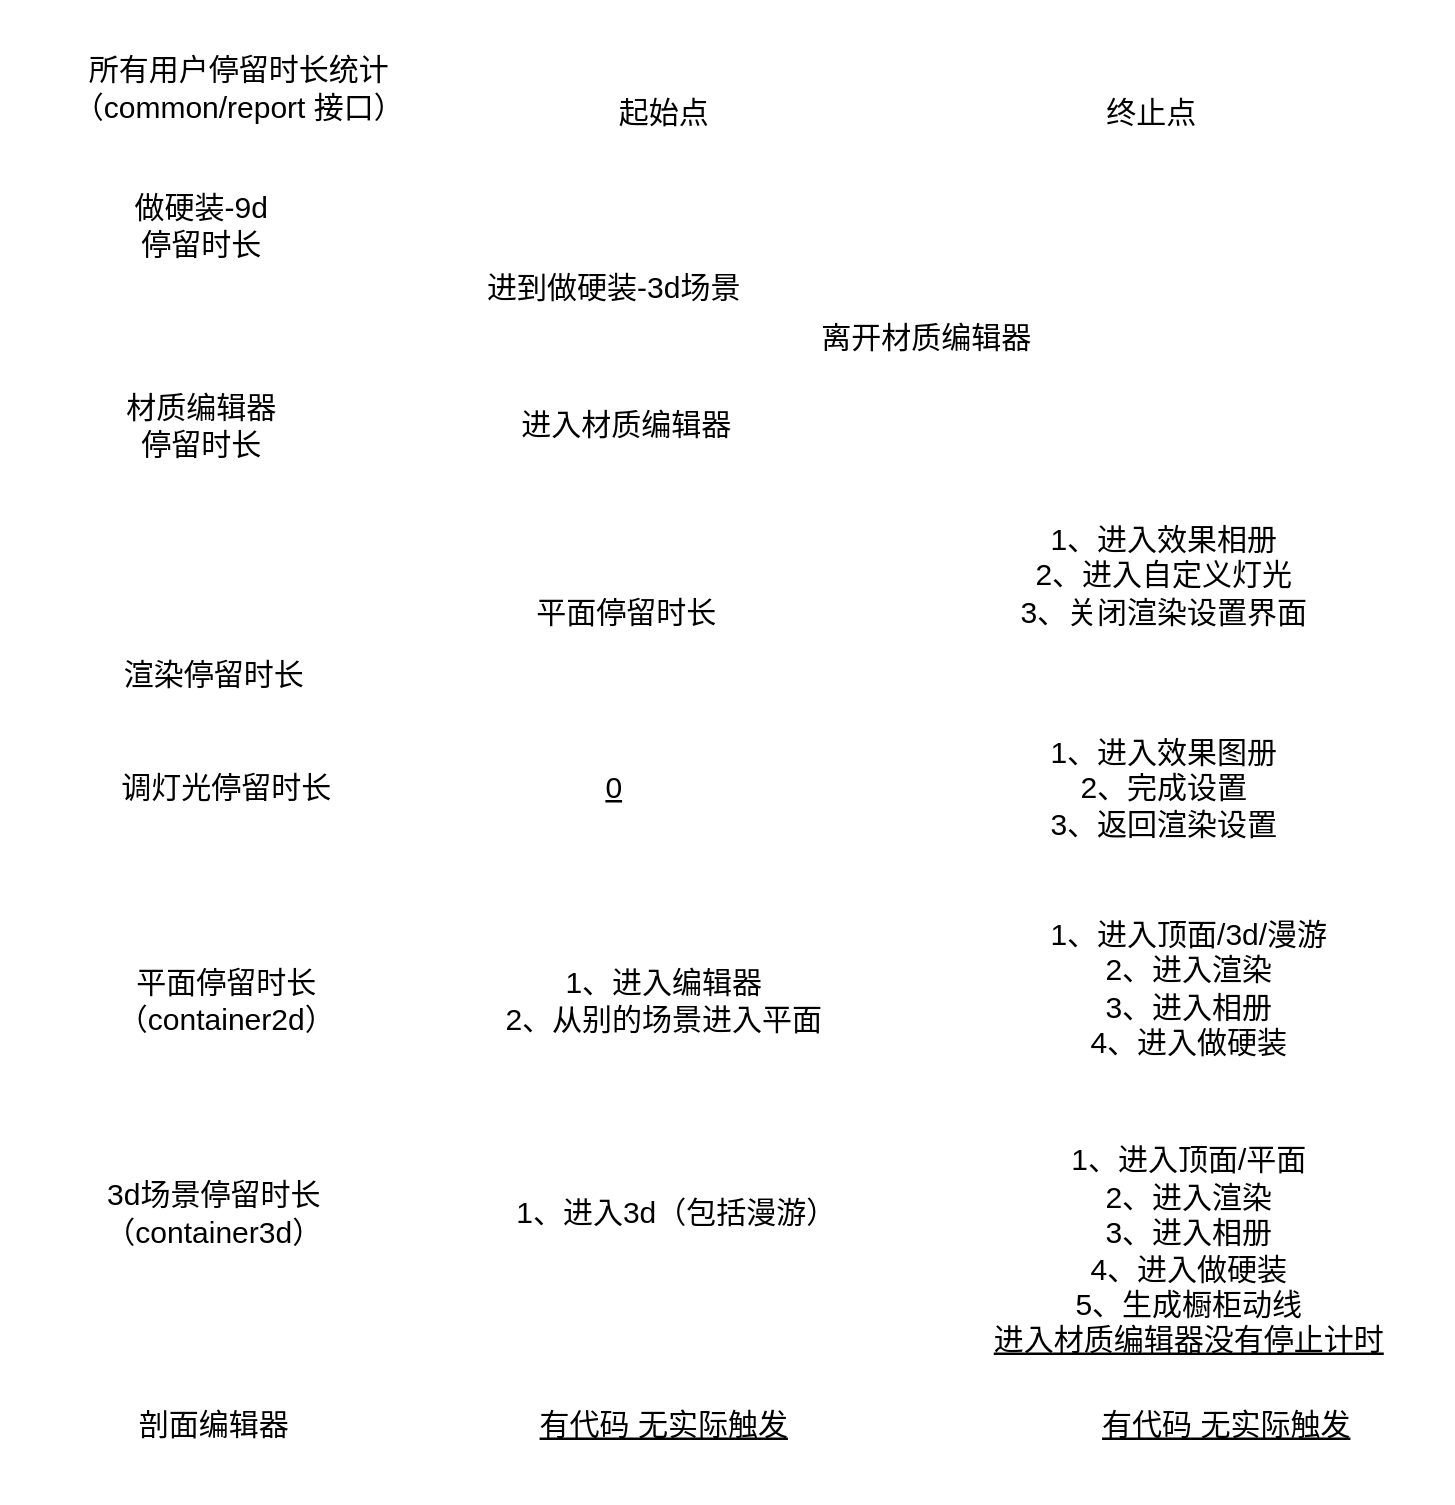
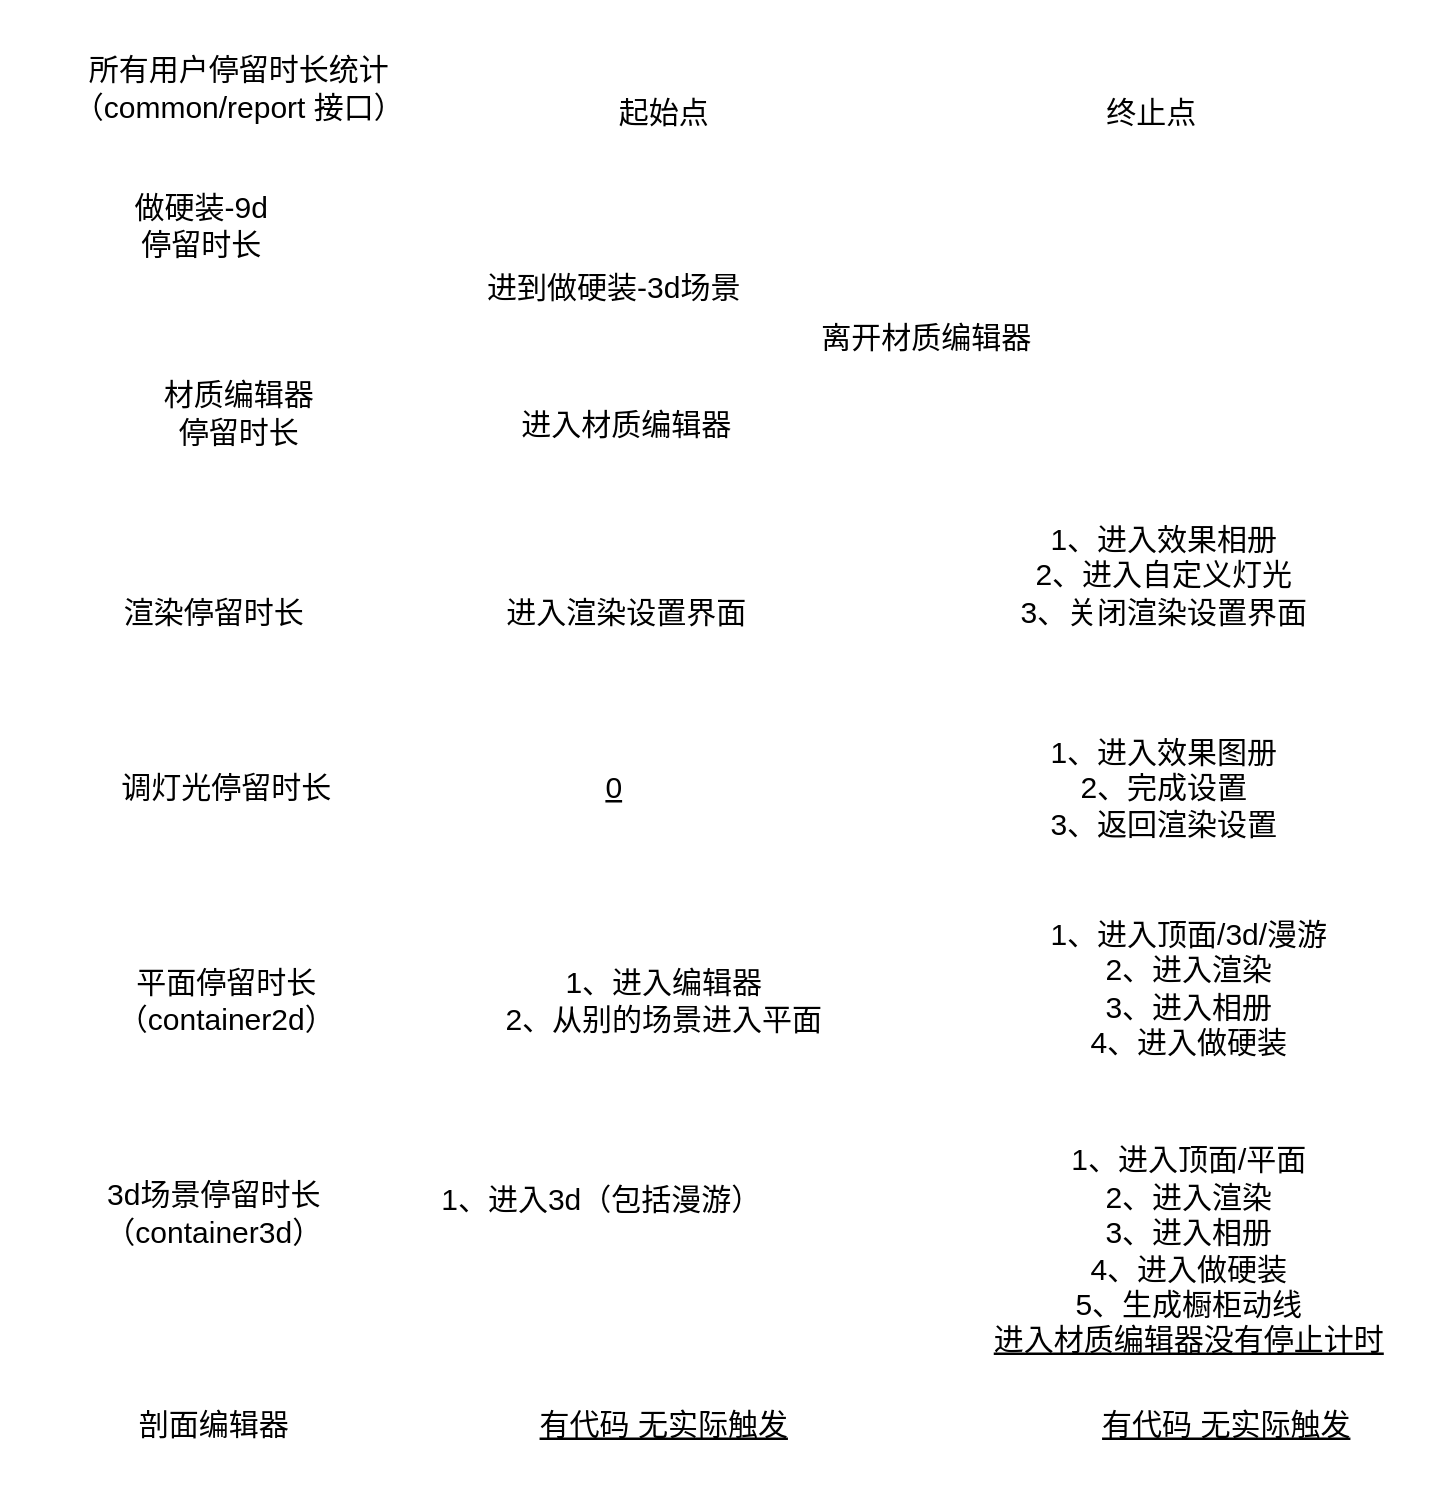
(201, 426) -> (239, 414)
(628, 614) -> (628, 614)
(214, 676) -> (214, 614)
(676, 1214) -> (601, 1201)
